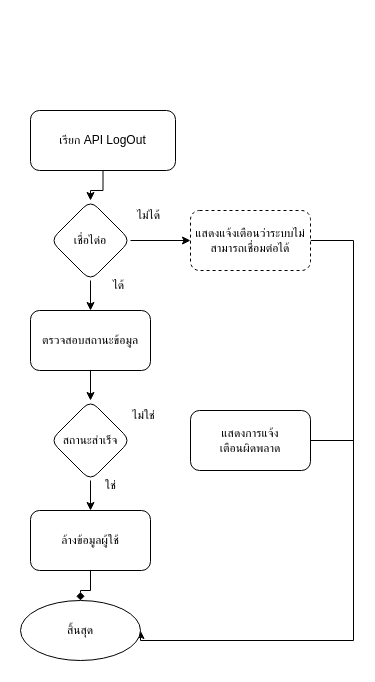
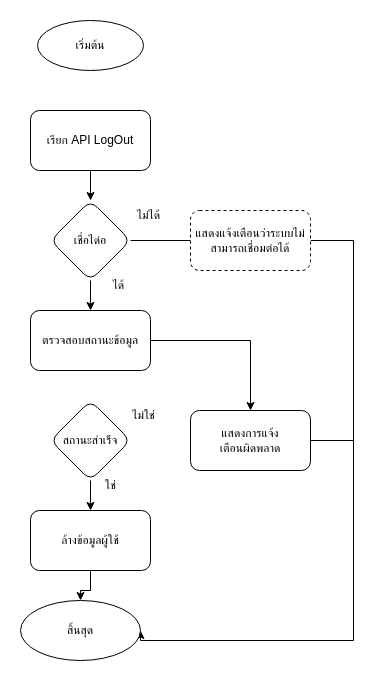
none -> (91, 46)
(103, 141) -> (91, 141)
(182, 241) -> (185, 241)
(91, 390) -> (232, 341)
(82, 591) -> (82, 591)
